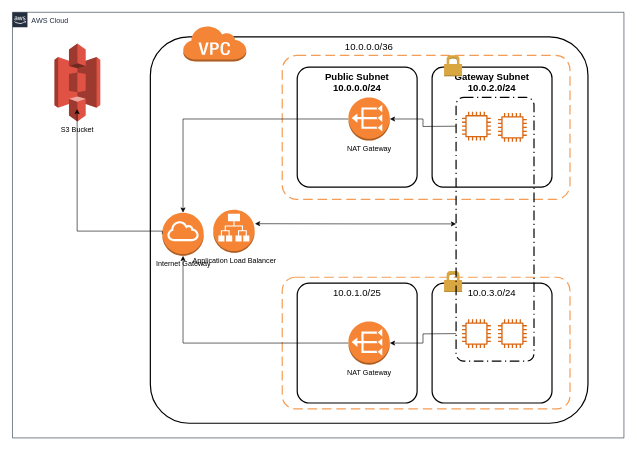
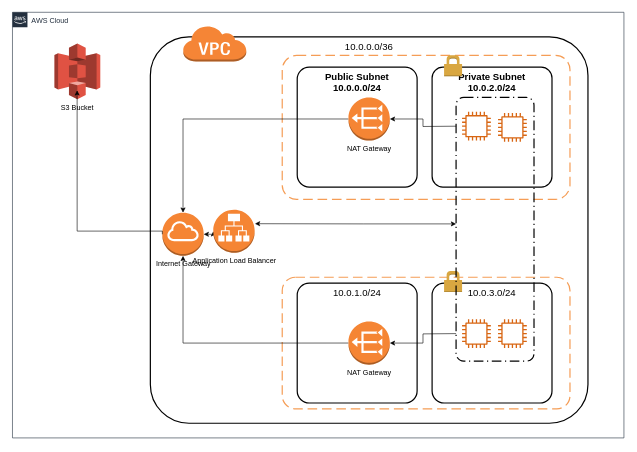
(492, 77) -> (492, 77)
(77, 83) -> (77, 71)
none -> (211, 234)
(357, 293) -> (357, 293)
